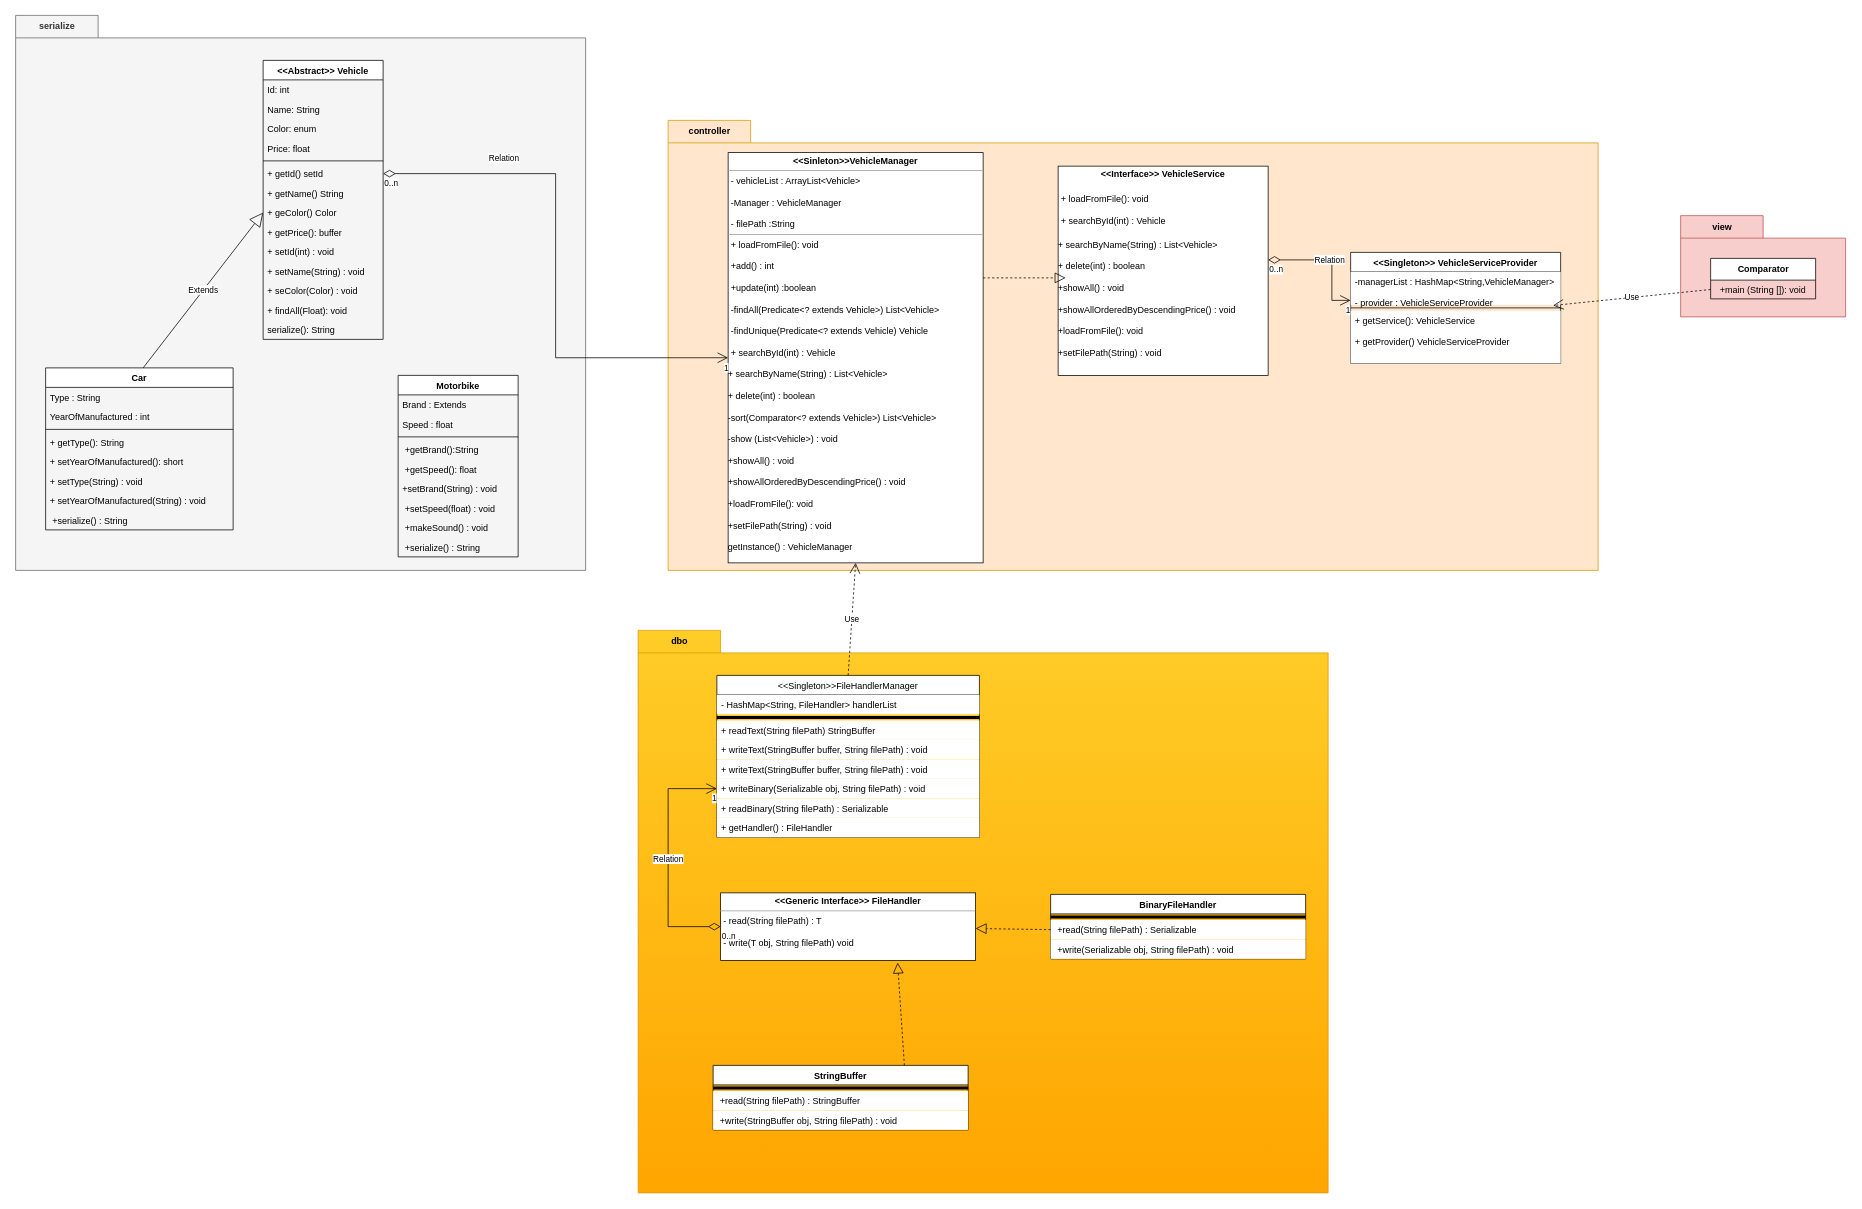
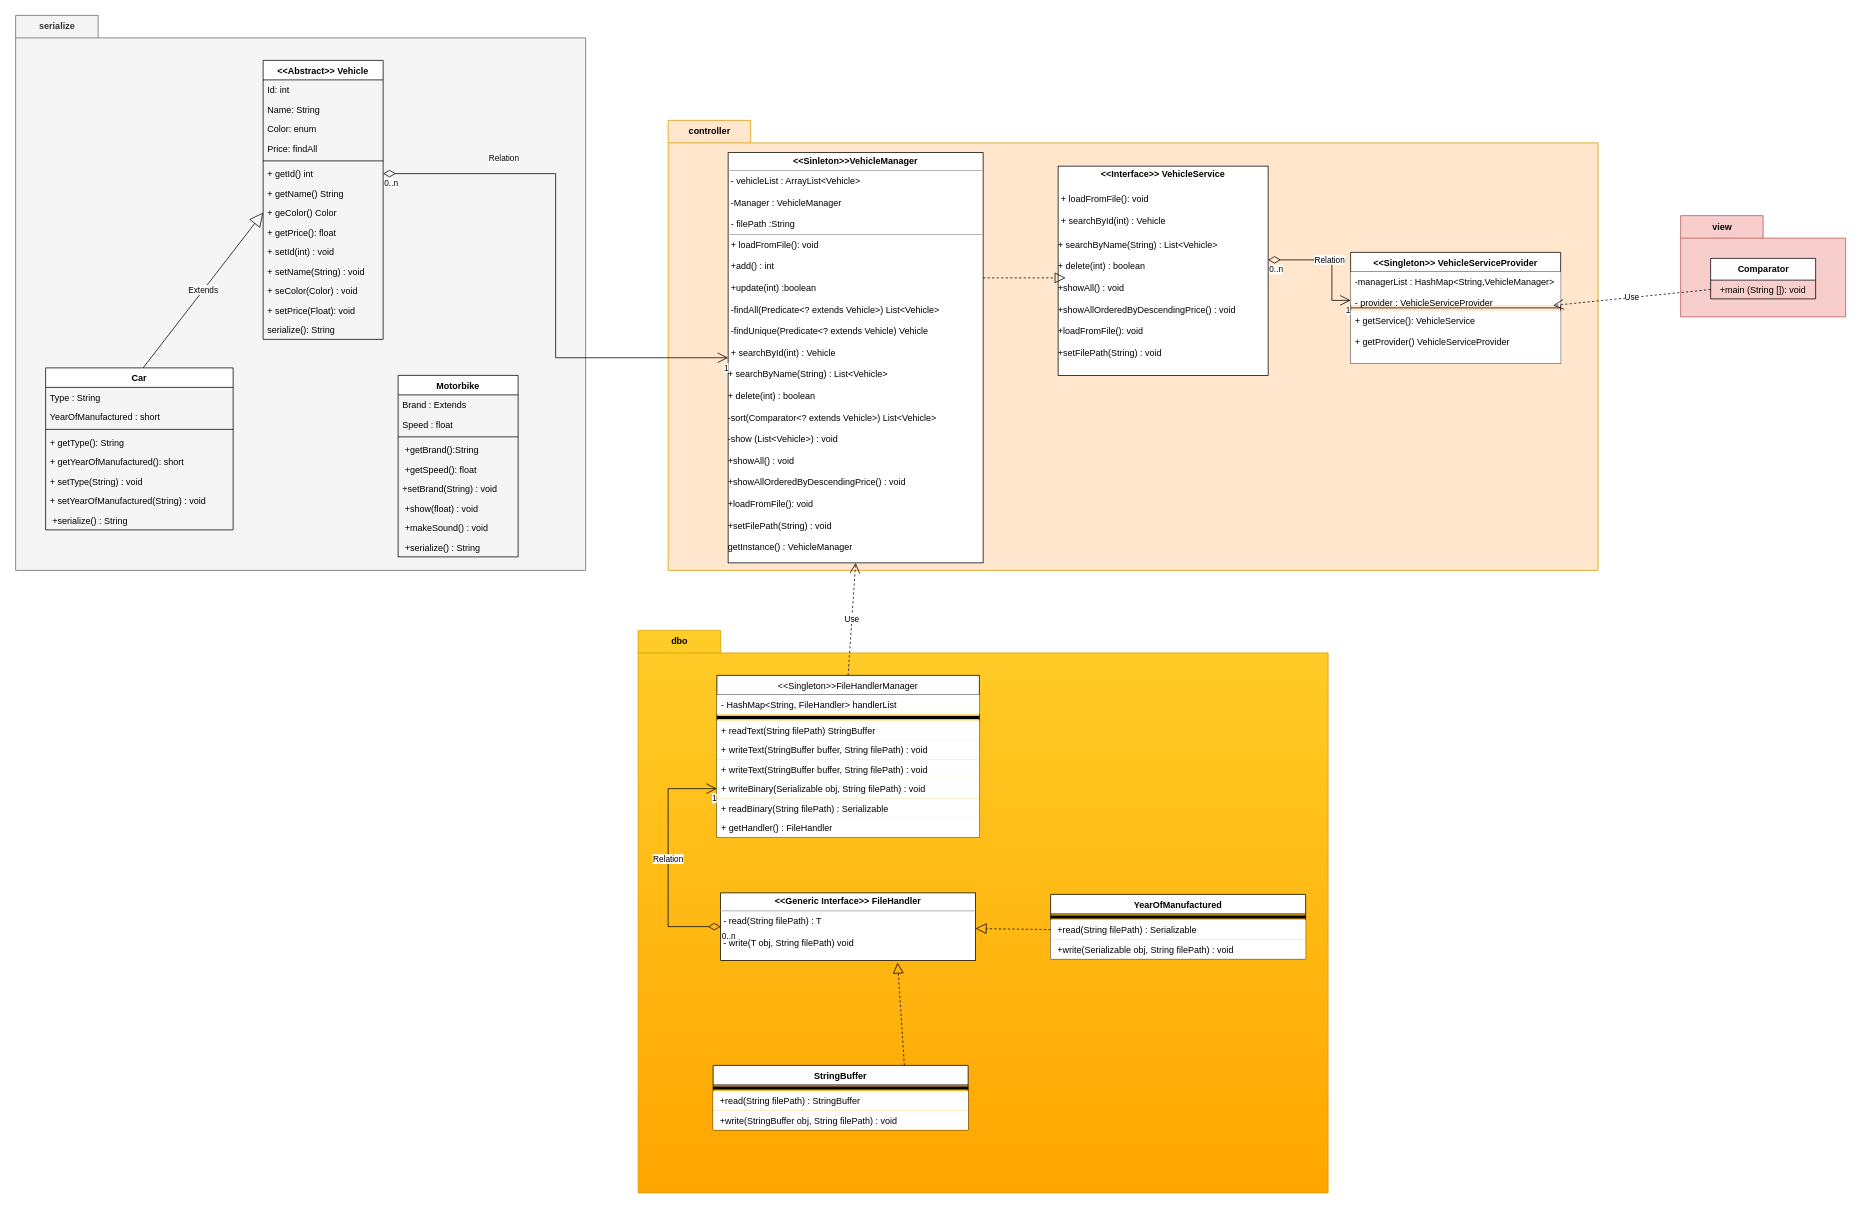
(293, 149) -> (295, 149)
(302, 174) -> (296, 174)
(313, 233) -> (309, 233)
(313, 311) -> (318, 311)
(105, 417) -> (112, 417)
(127, 462) -> (127, 462)
(454, 509) -> (444, 509)
(1178, 905) -> (1178, 905)
